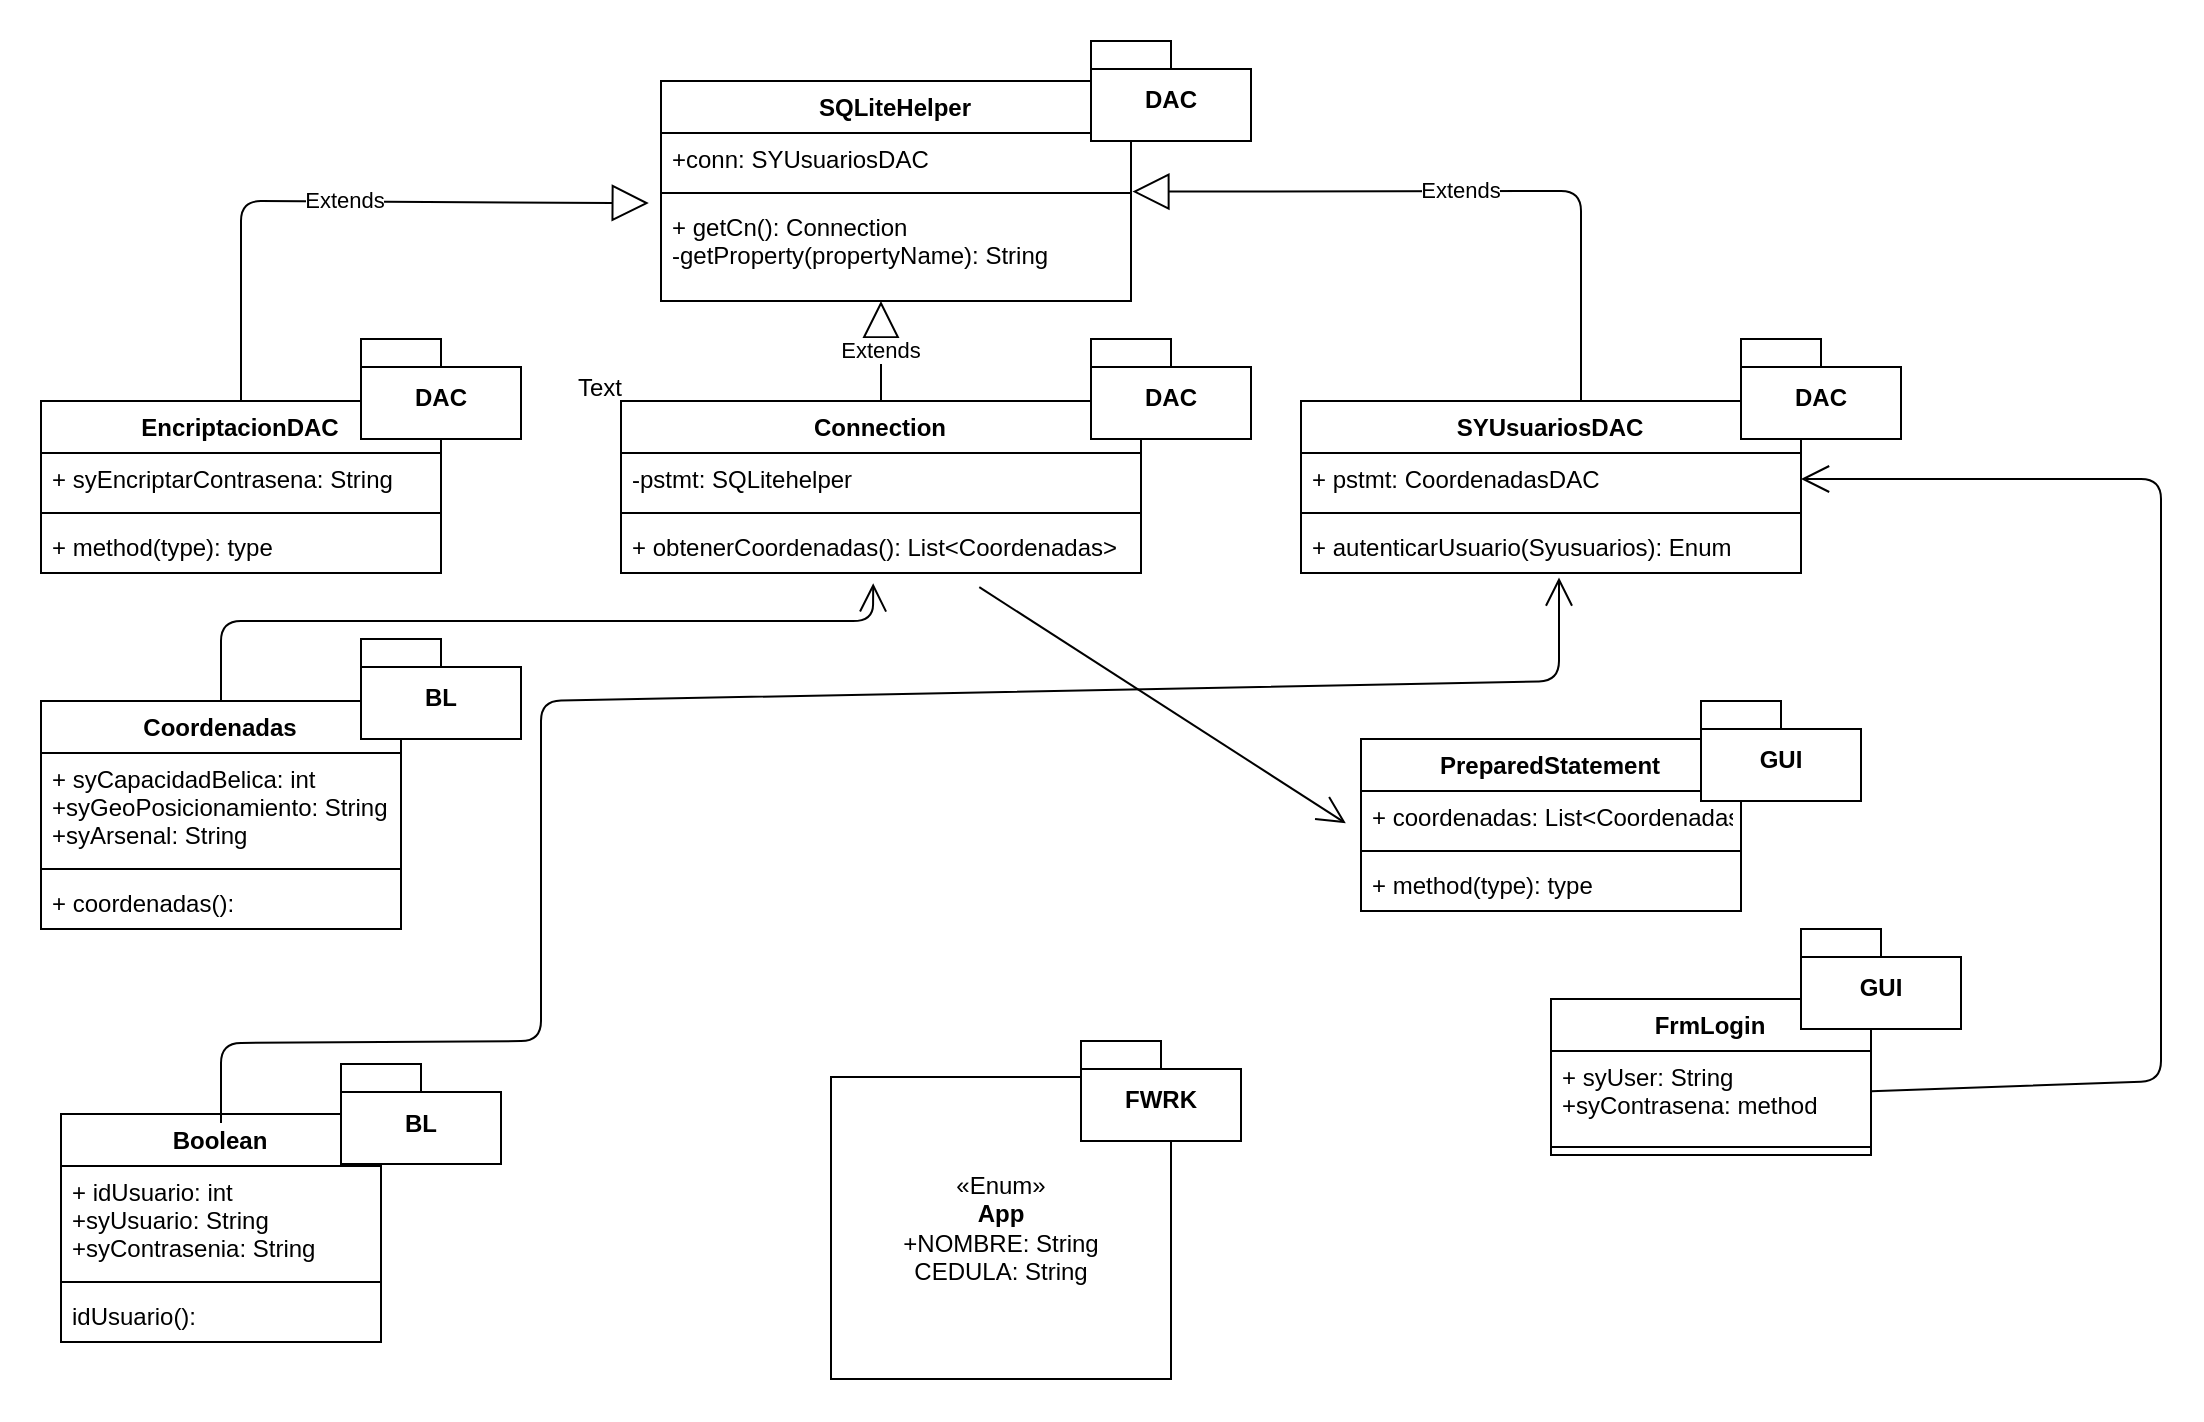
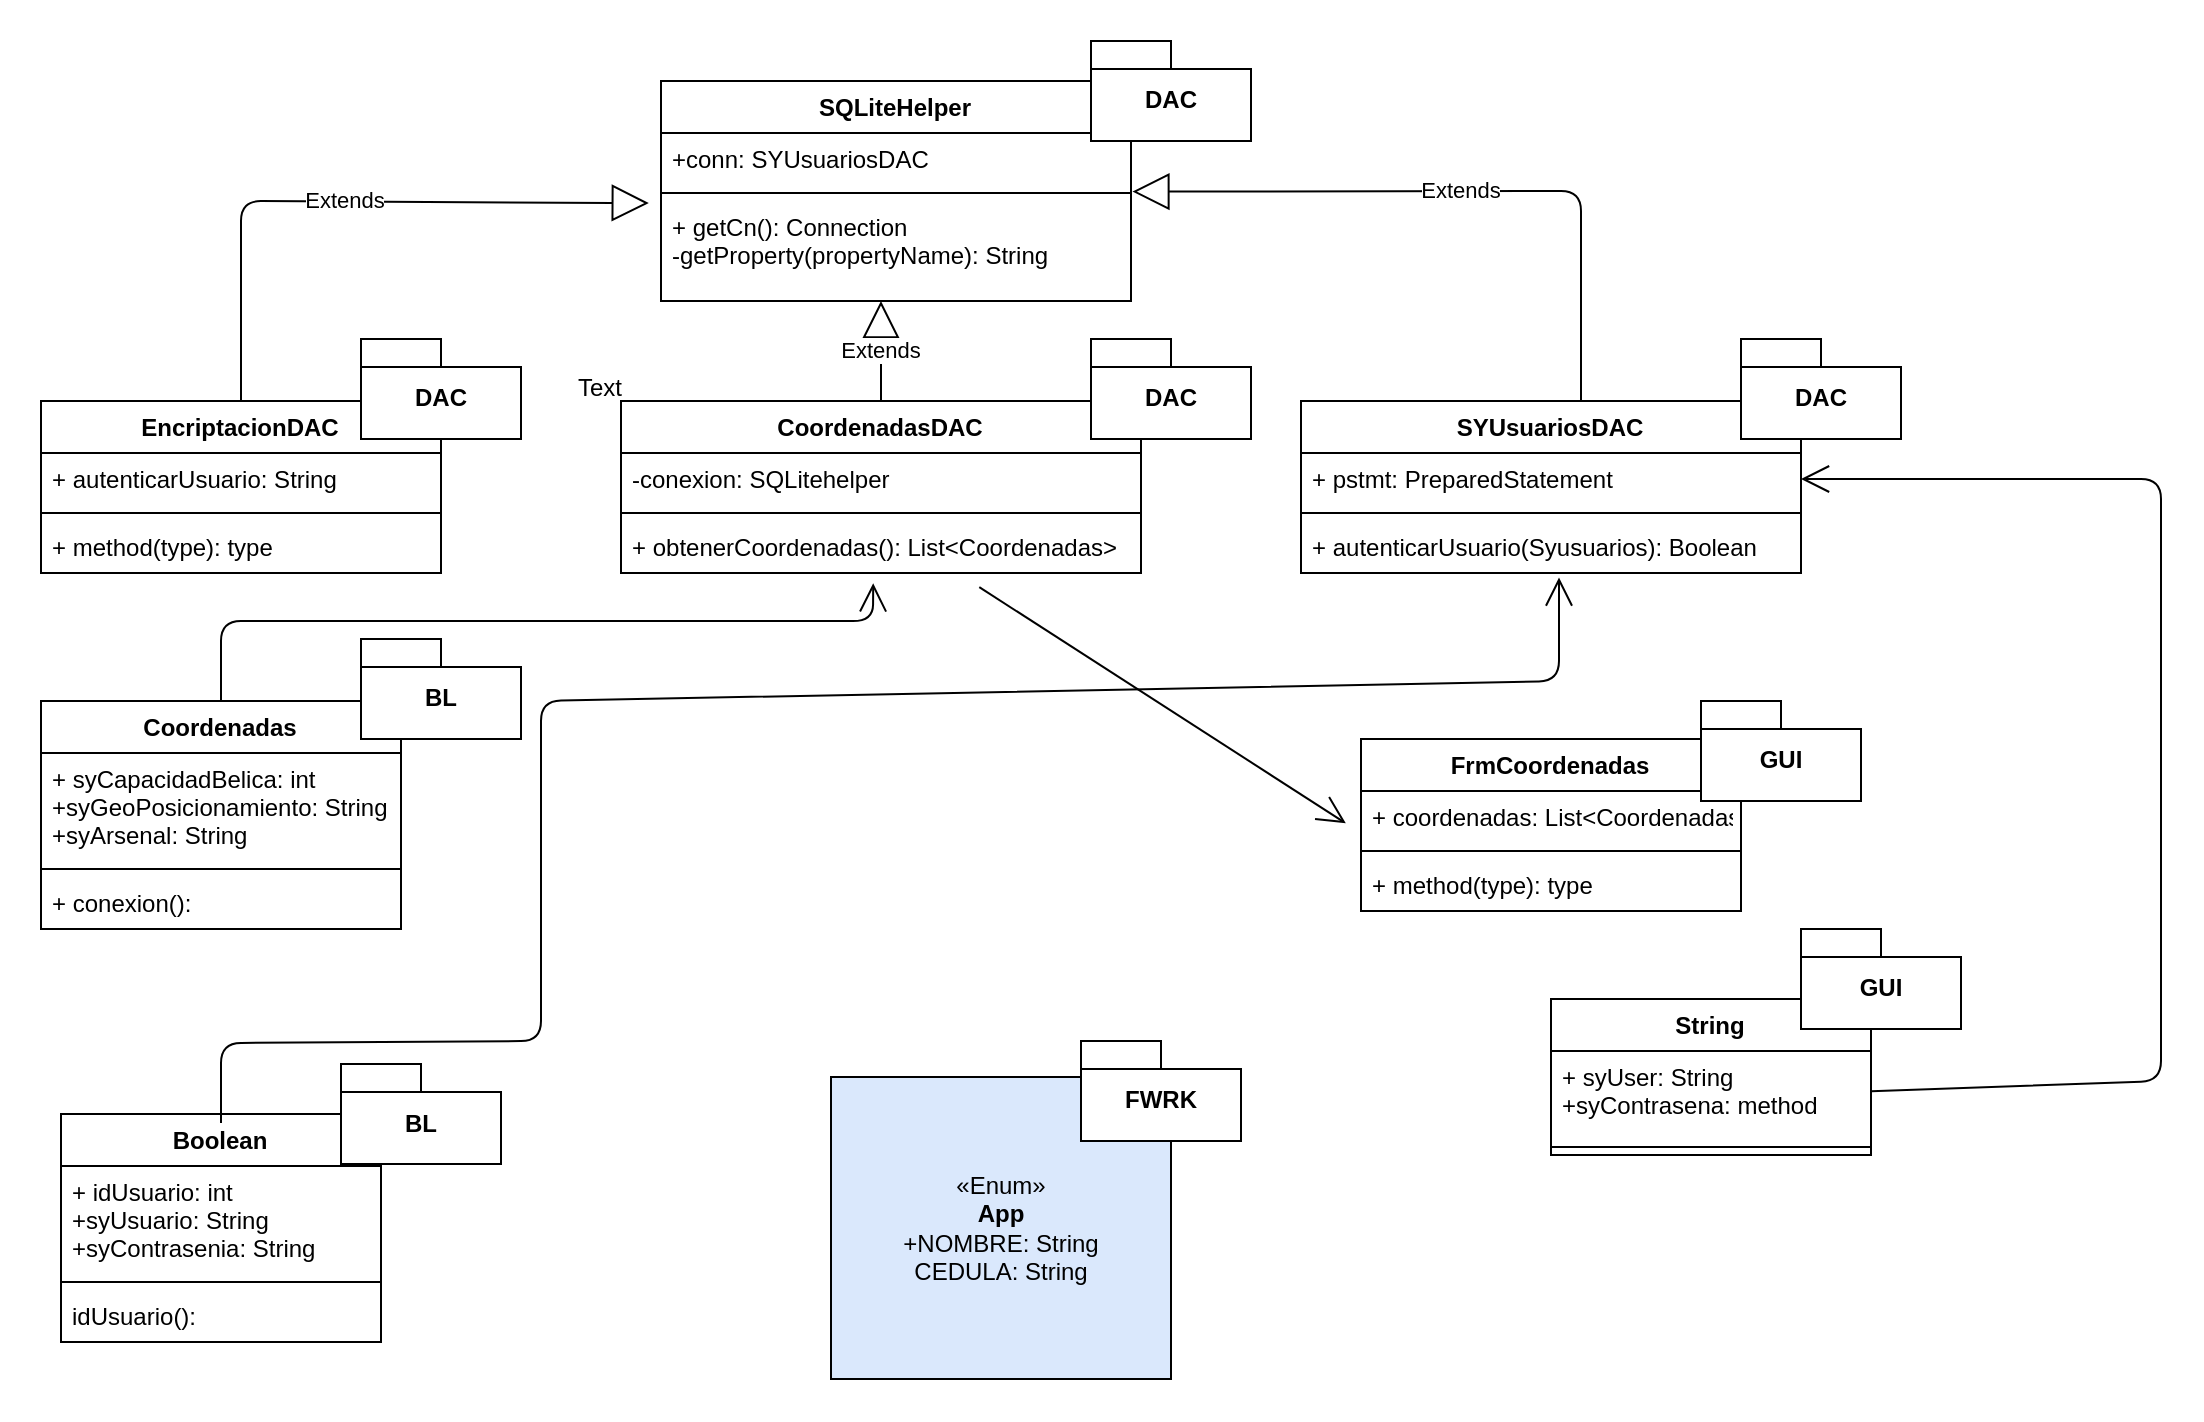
(880, 428) -> (880, 428)
(245, 480) -> (215, 480)
(754, 480) -> (771, 480)
(1457, 480) -> (1477, 480)
(1542, 548) -> (1559, 548)
(1550, 766) -> (1550, 766)
(153, 904) -> (130, 904)
(1710, 1026) -> (1710, 1026)
(1001, 1228) -> (1001, 1228)
